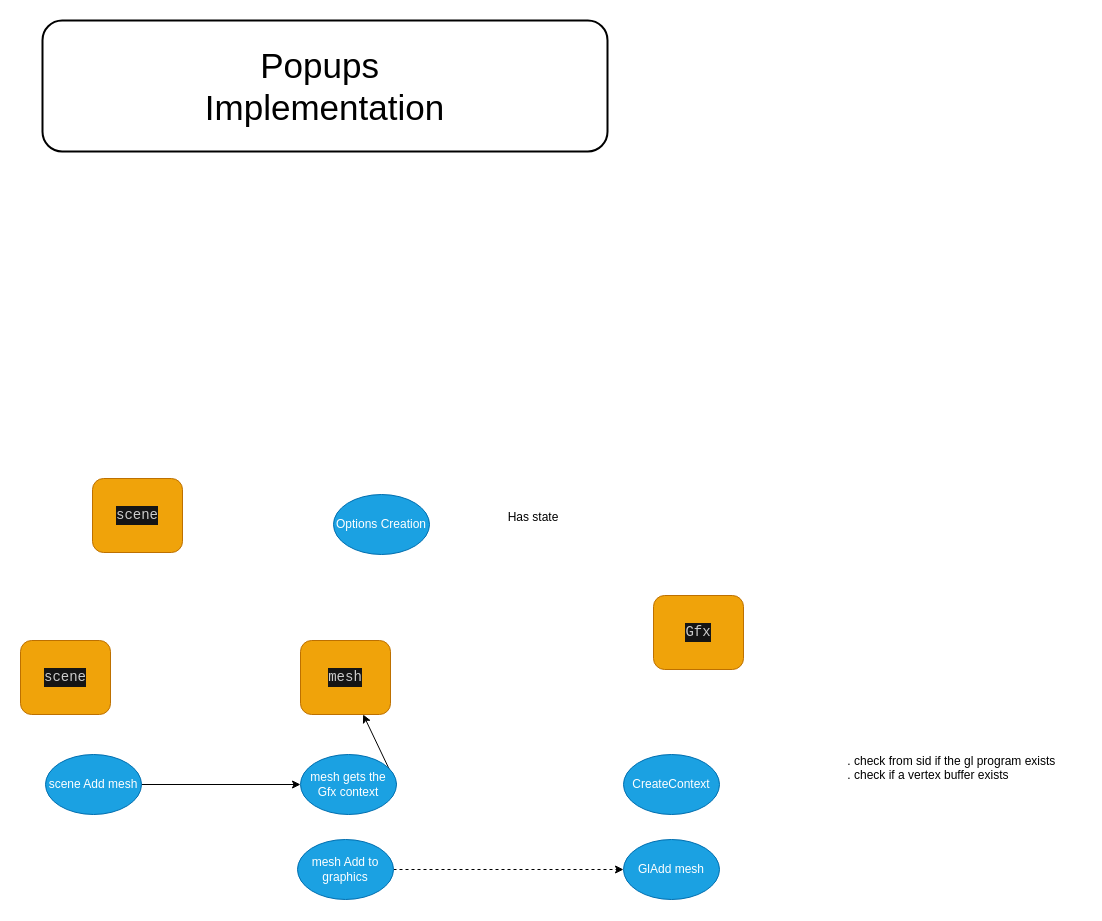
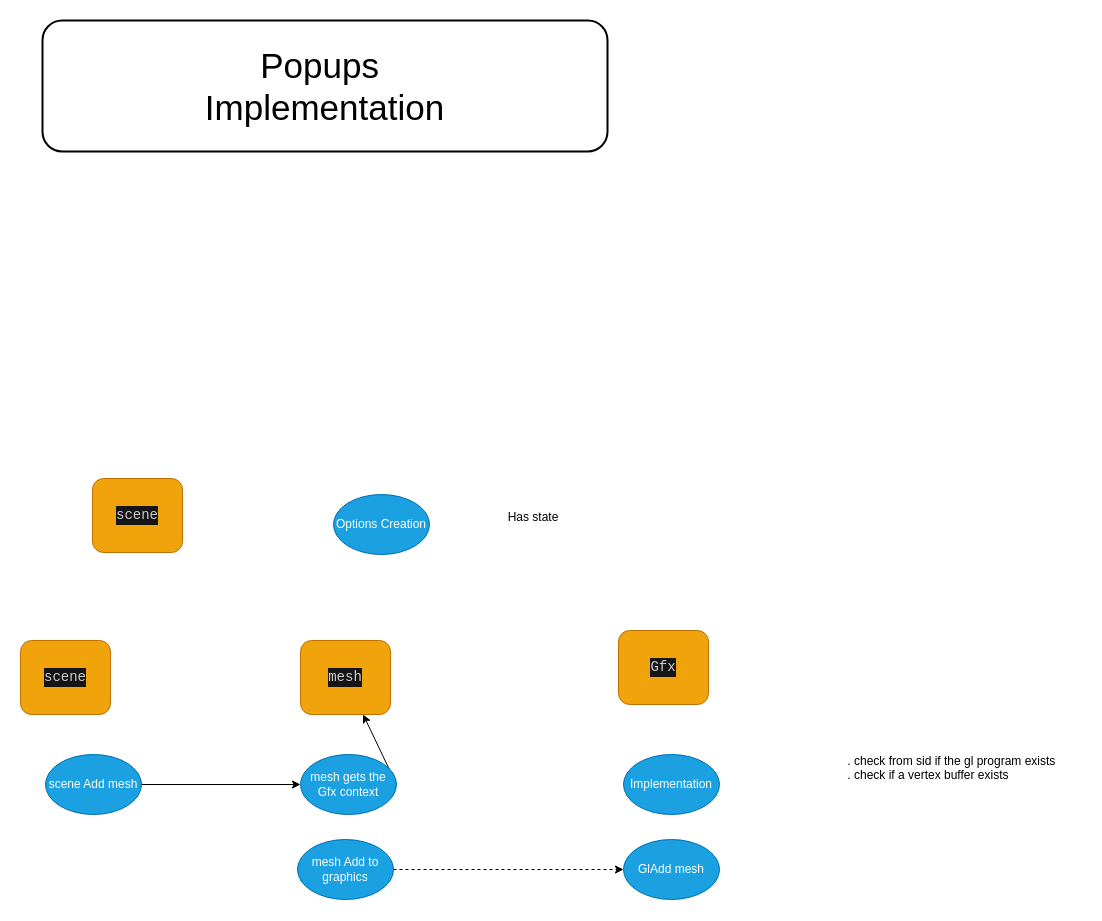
(699, 633) -> (664, 668)
(672, 785) -> (672, 785)
